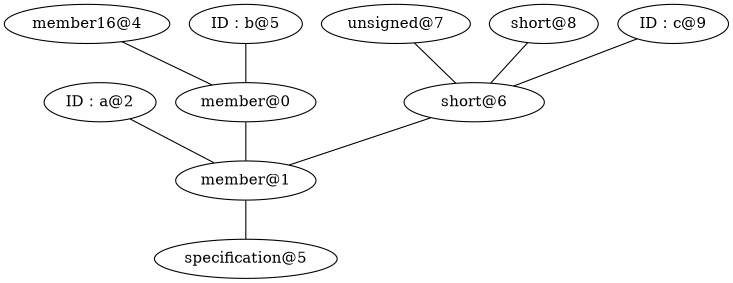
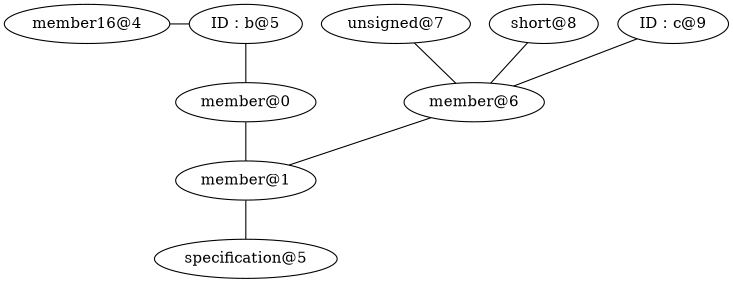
(167, 63) -> (179, 24)
(100, 102) -> none
(474, 102) -> (474, 102)
